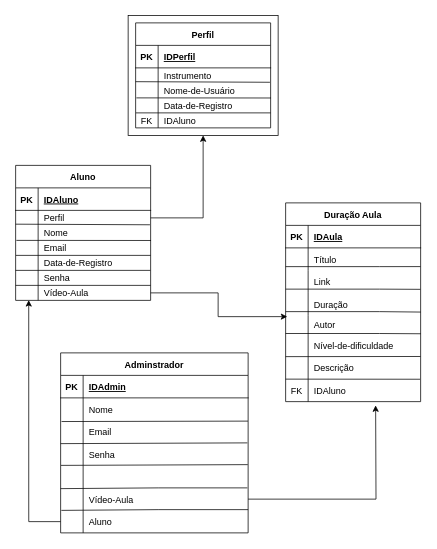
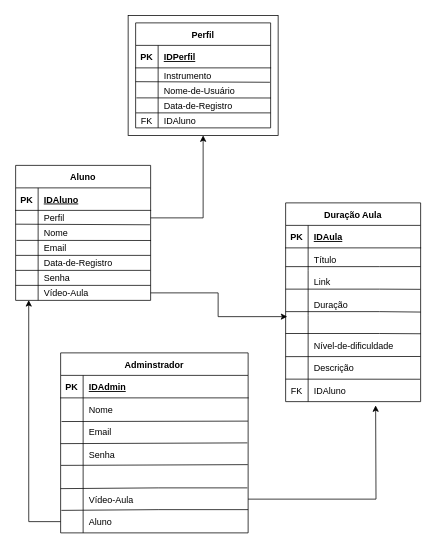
(364, 325) -> none
